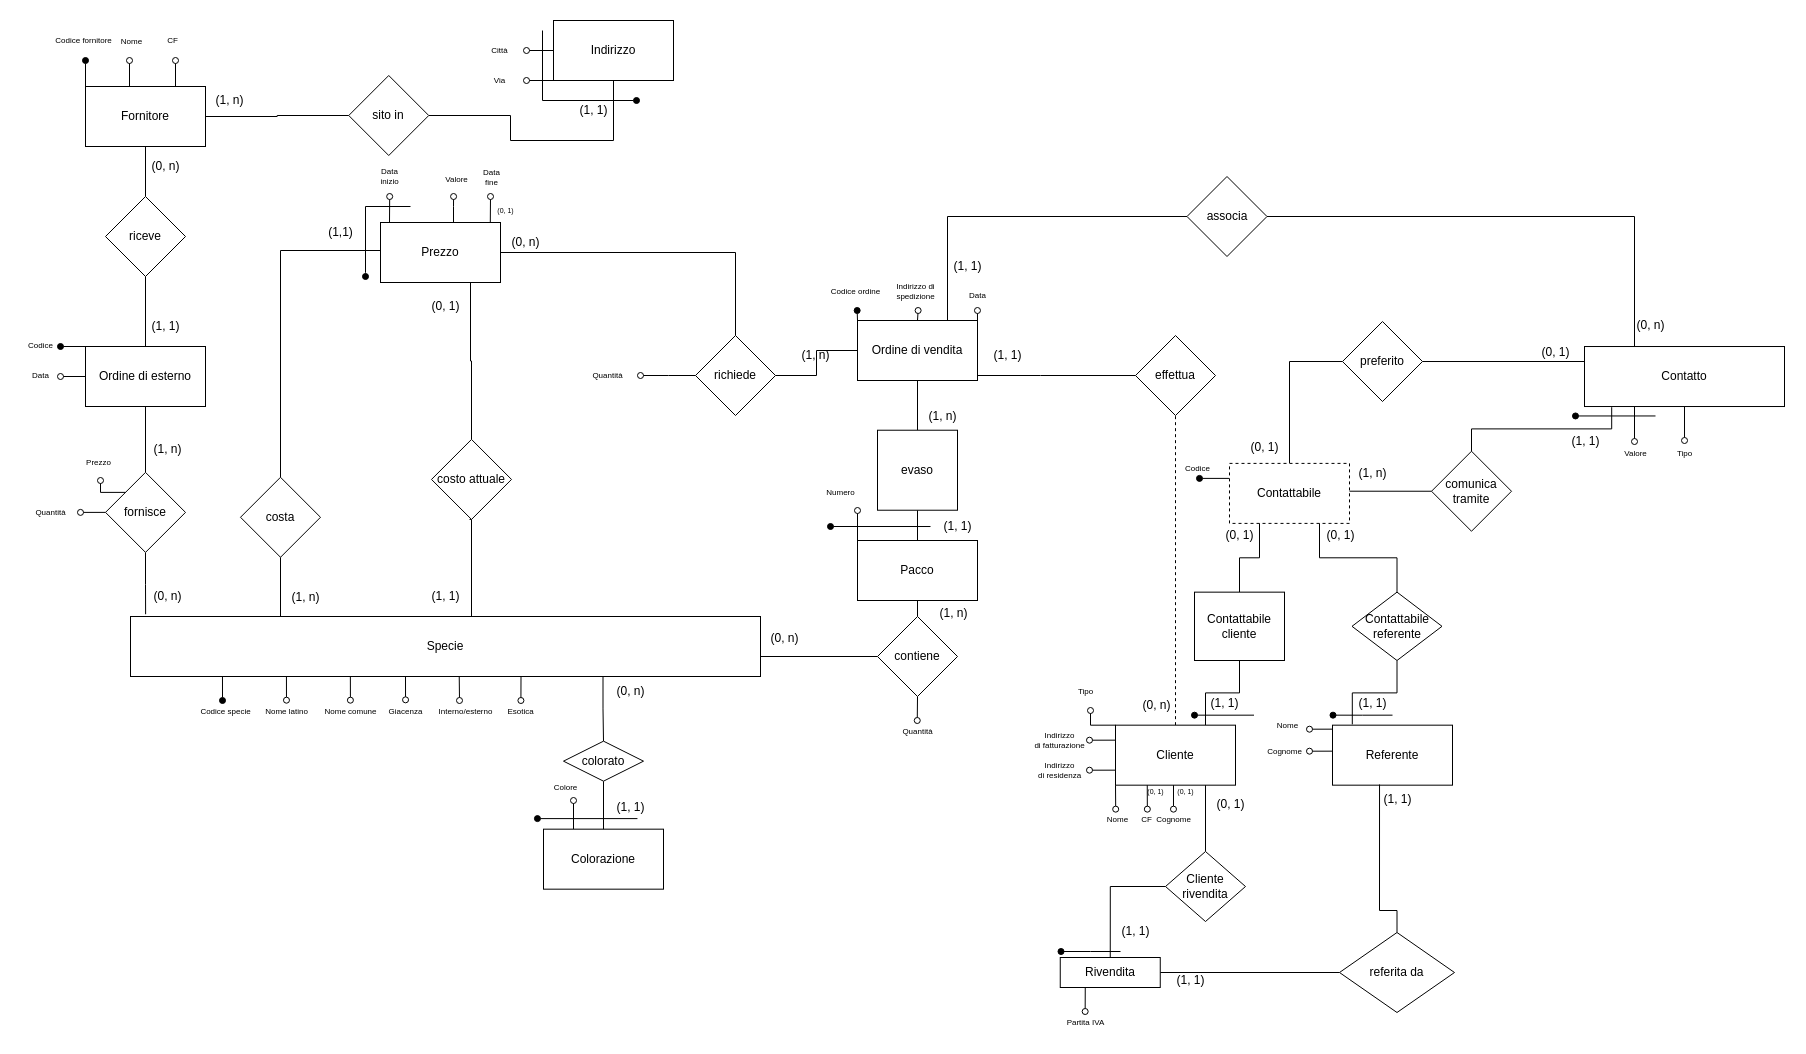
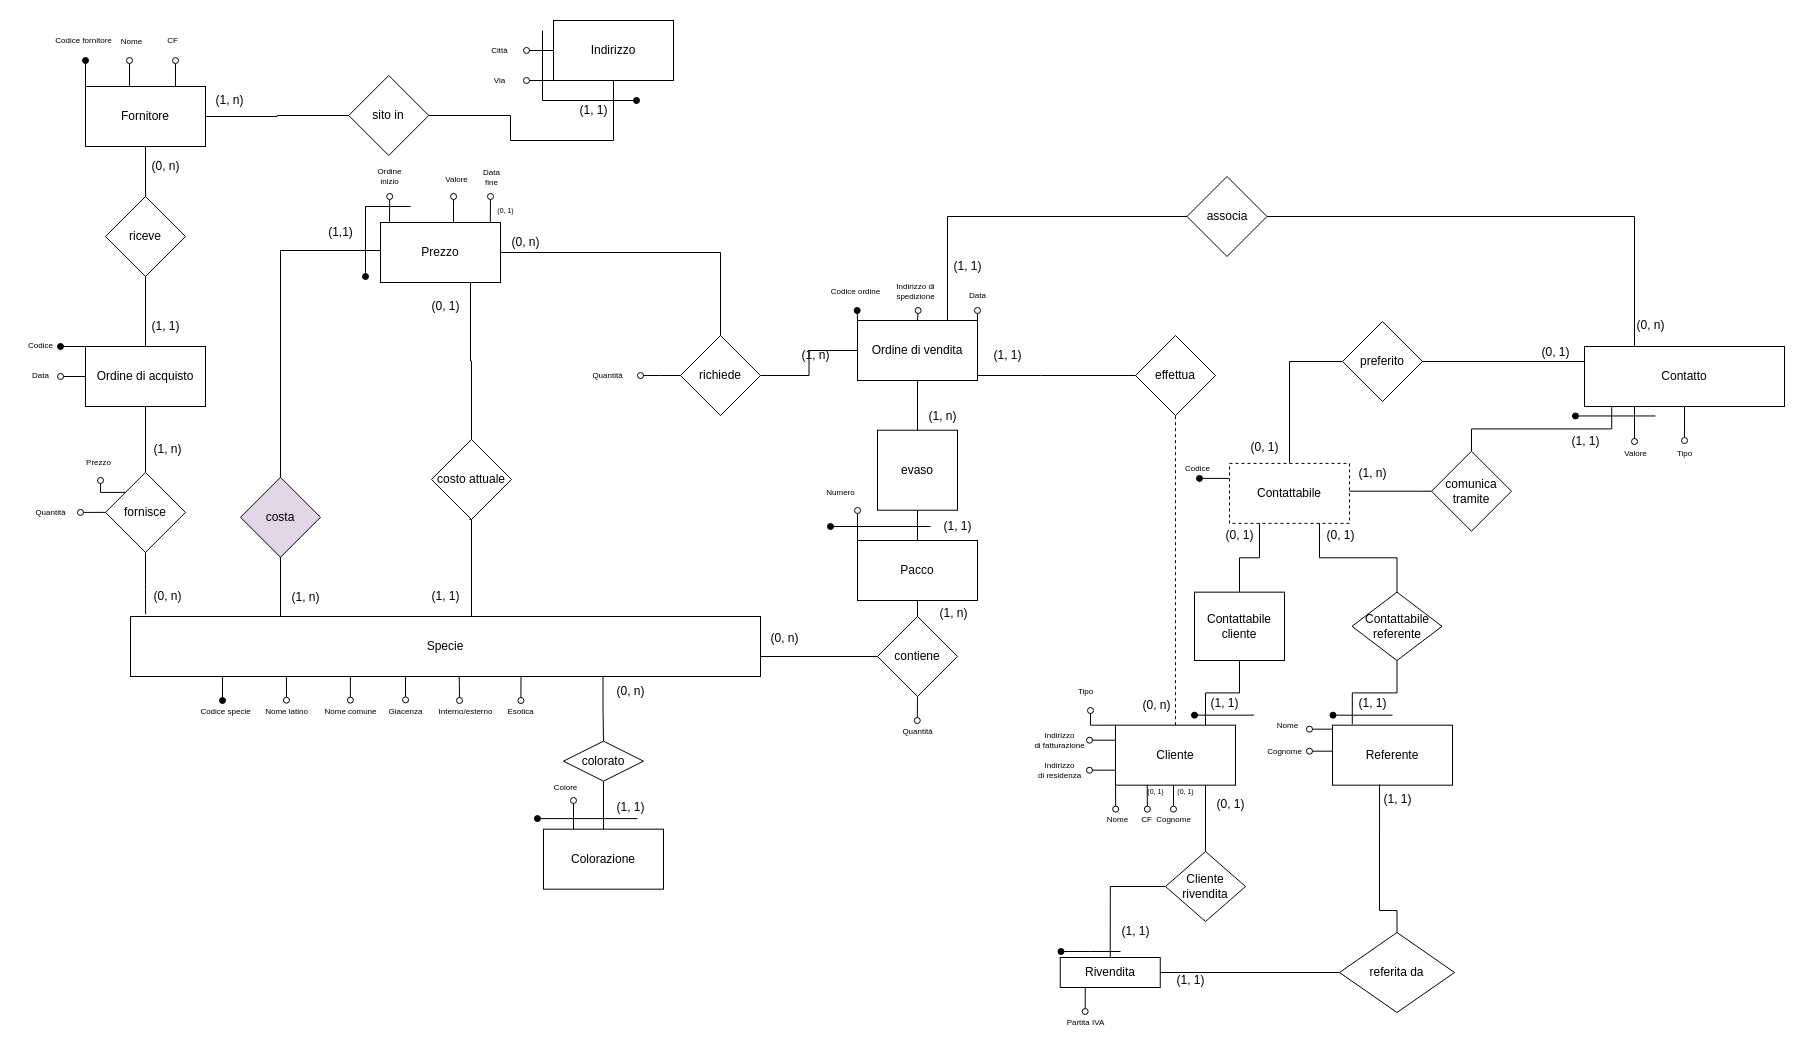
(390, 177) -> (390, 177)
(736, 376) -> (721, 376)
(146, 377) -> (146, 377)
(281, 517) -> (281, 517)
